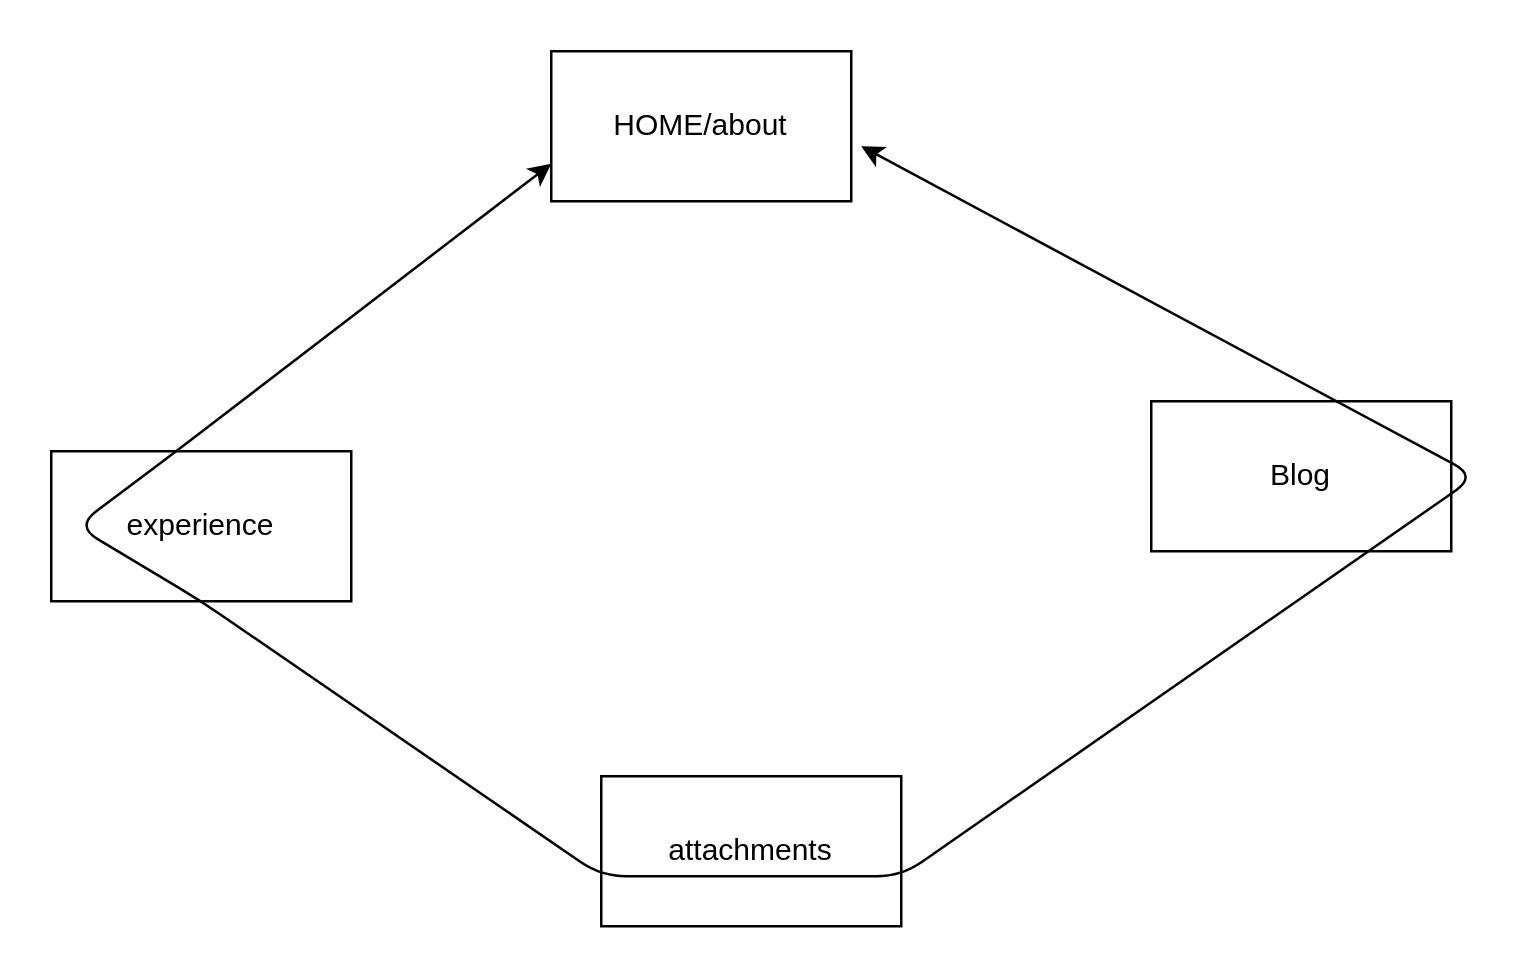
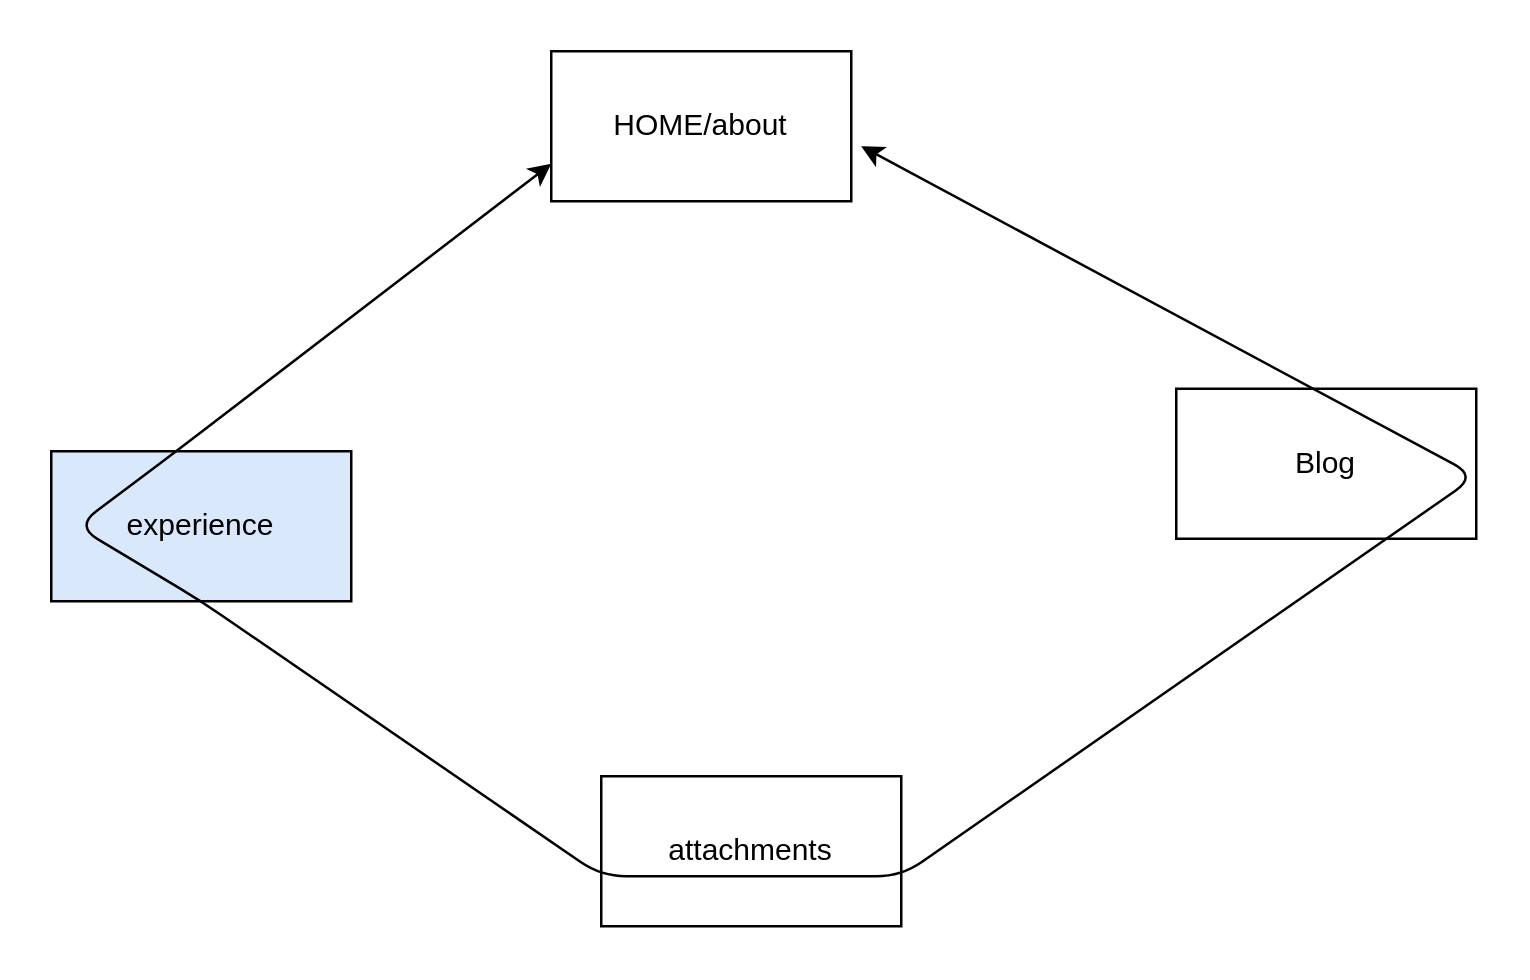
(1301, 476) -> (1326, 464)
(201, 526) -> (201, 526)
